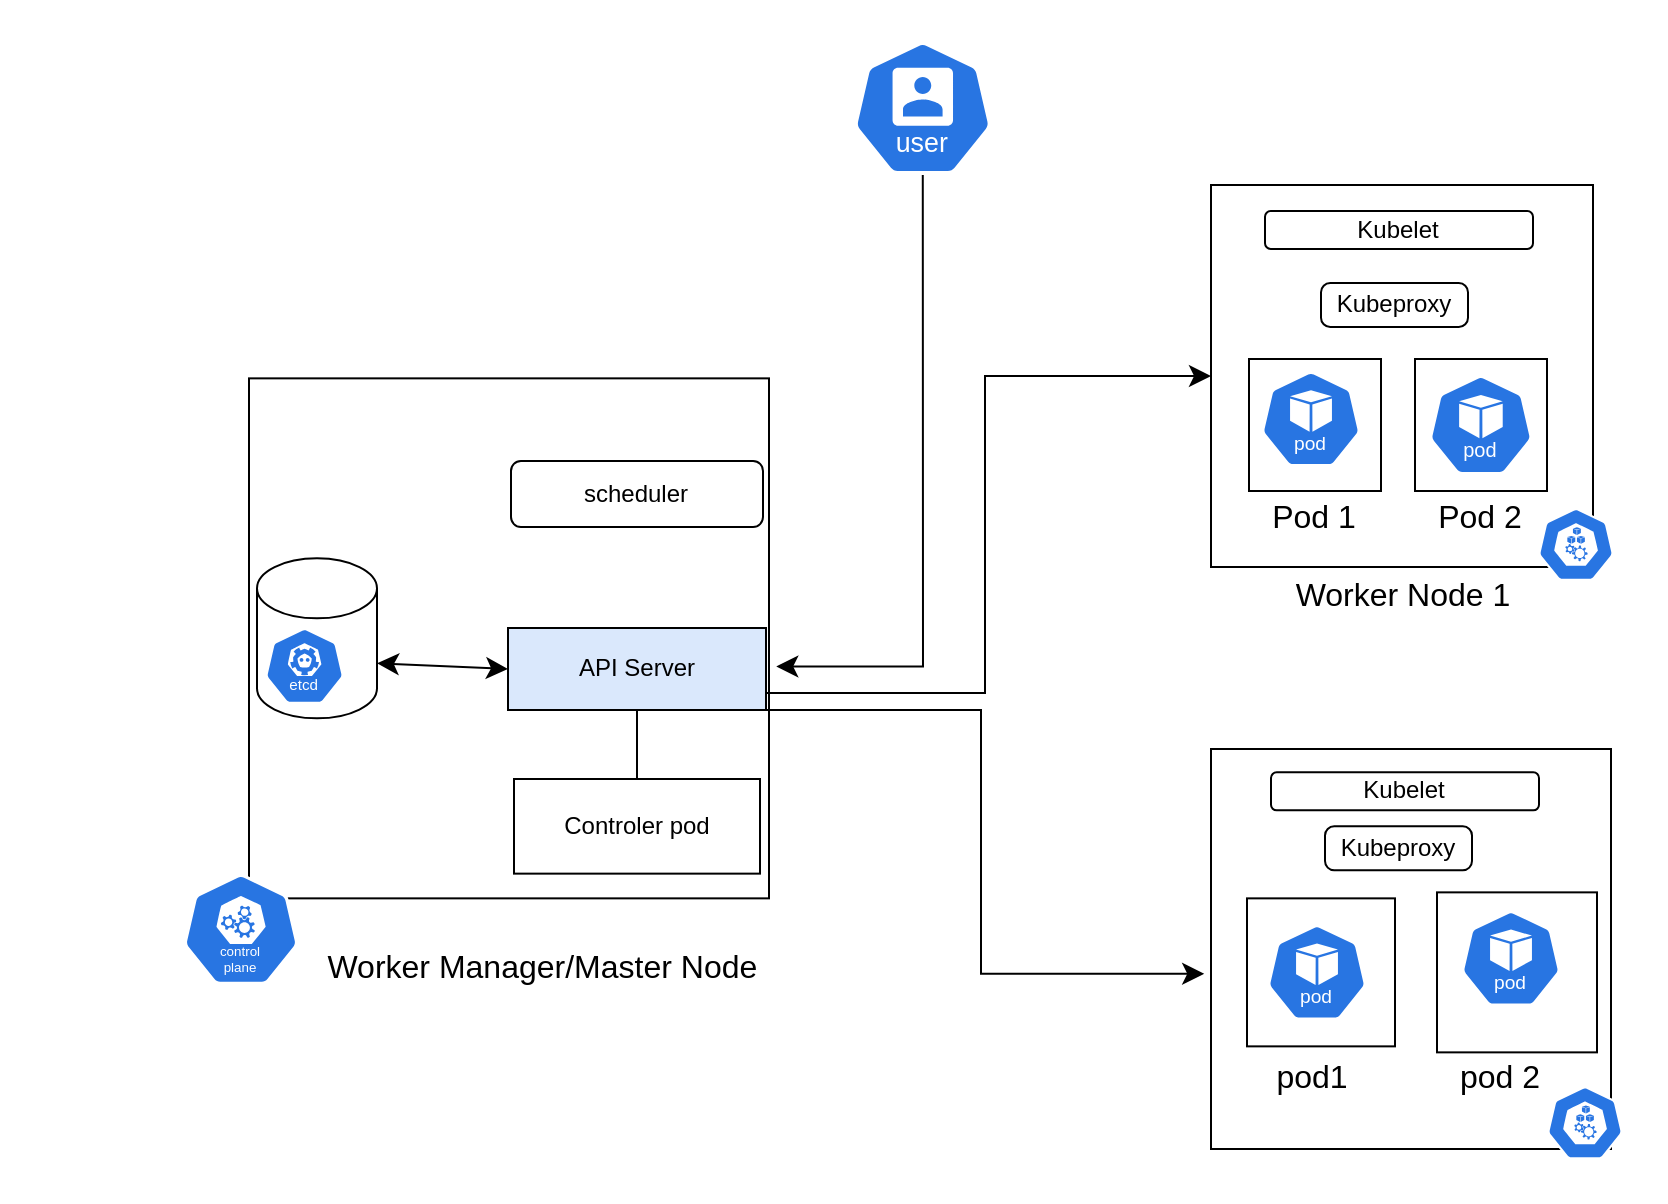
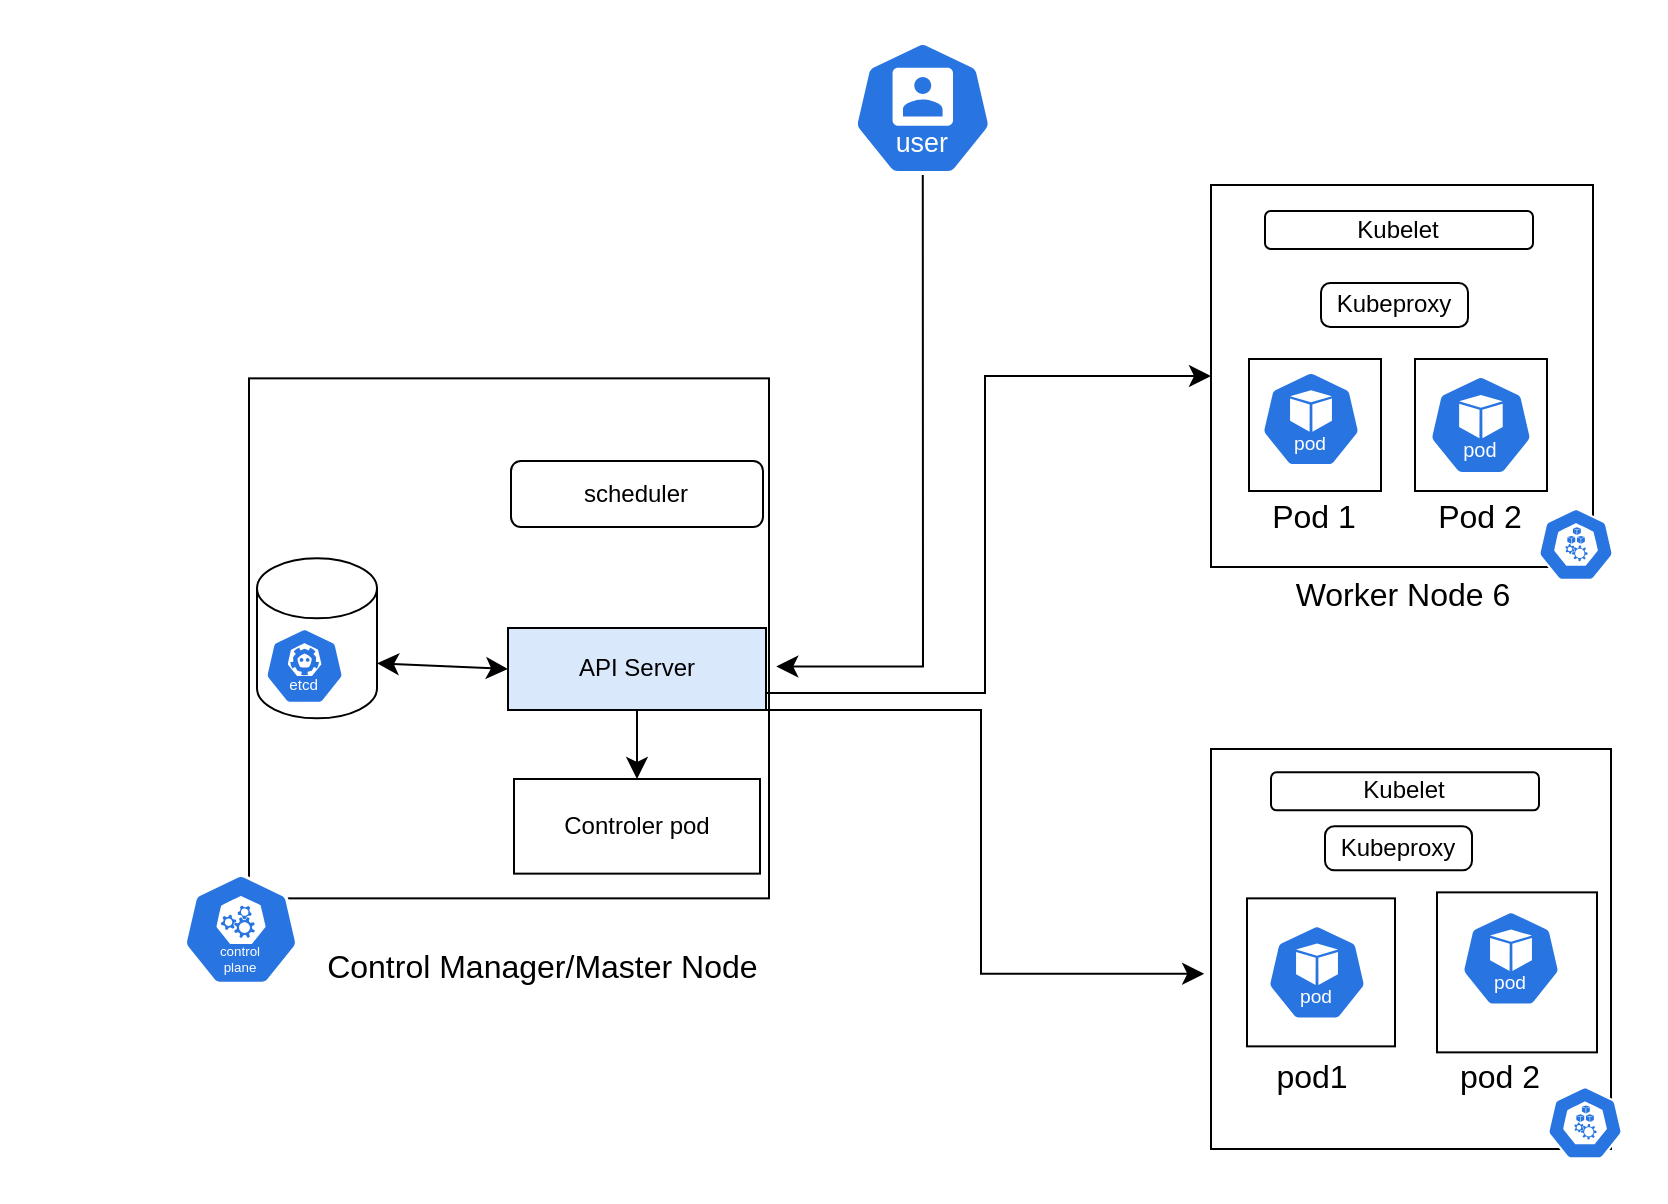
(1404, 595) -> (1404, 595)
(637, 768) -> (637, 761)
(410, 967) -> (410, 967)
